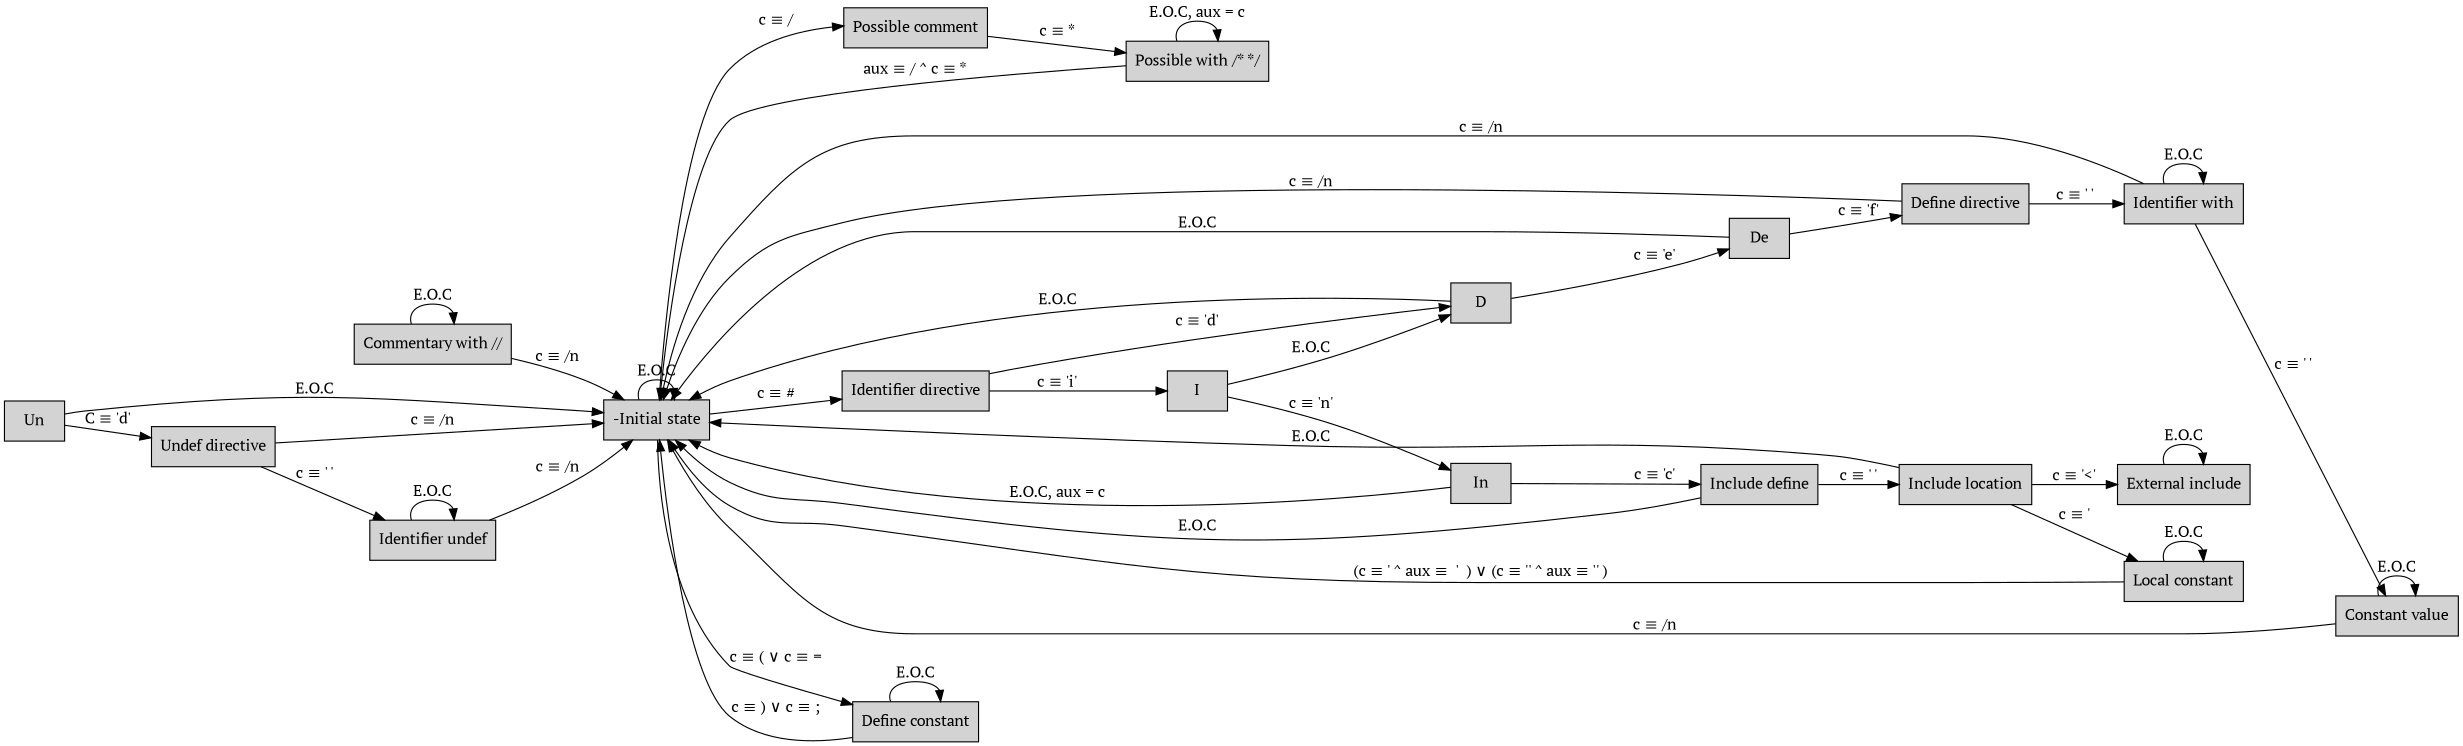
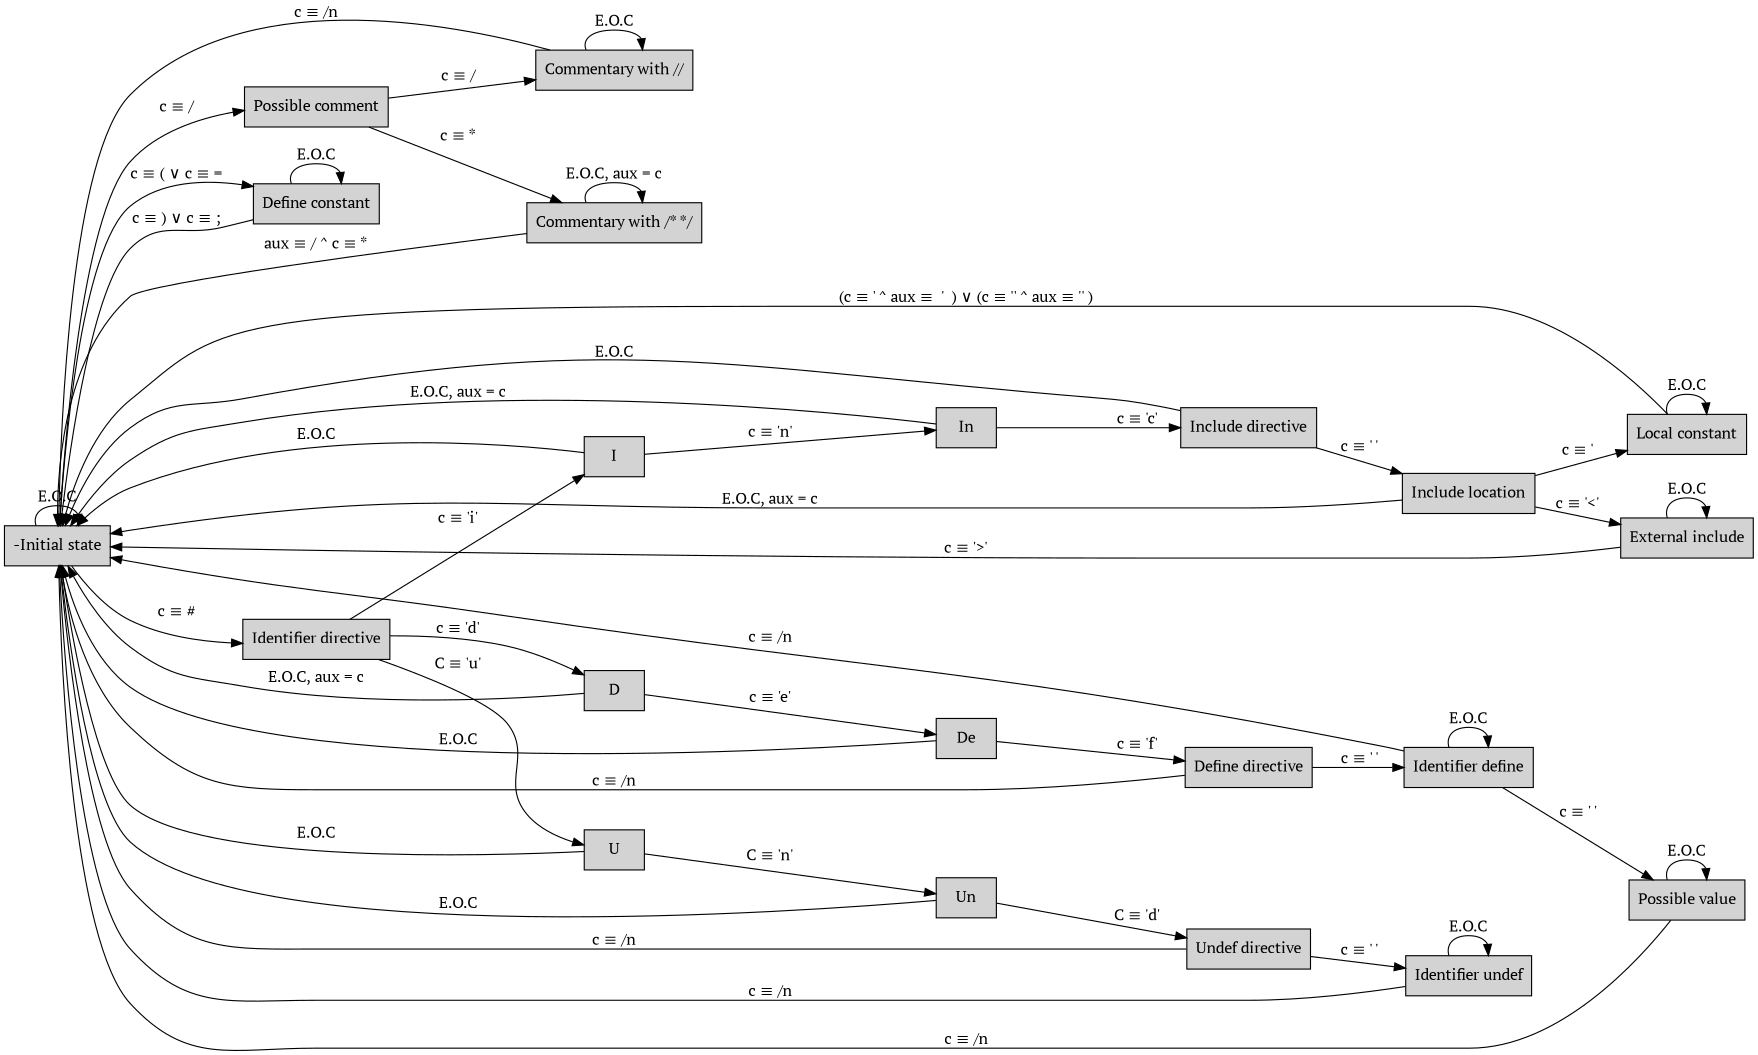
(1197, 61) -> (614, 223)
none -> (456, 90)
(2184, 204) -> (1469, 767)
(1058, 300) -> (316, 678)
(1335, 356) -> (328, 446)
(1311, 437) -> (770, 500)
(1759, 485) -> (1249, 428)
none -> (871, 557)
(2397, 616) -> (1687, 900)
none -> (614, 850)
